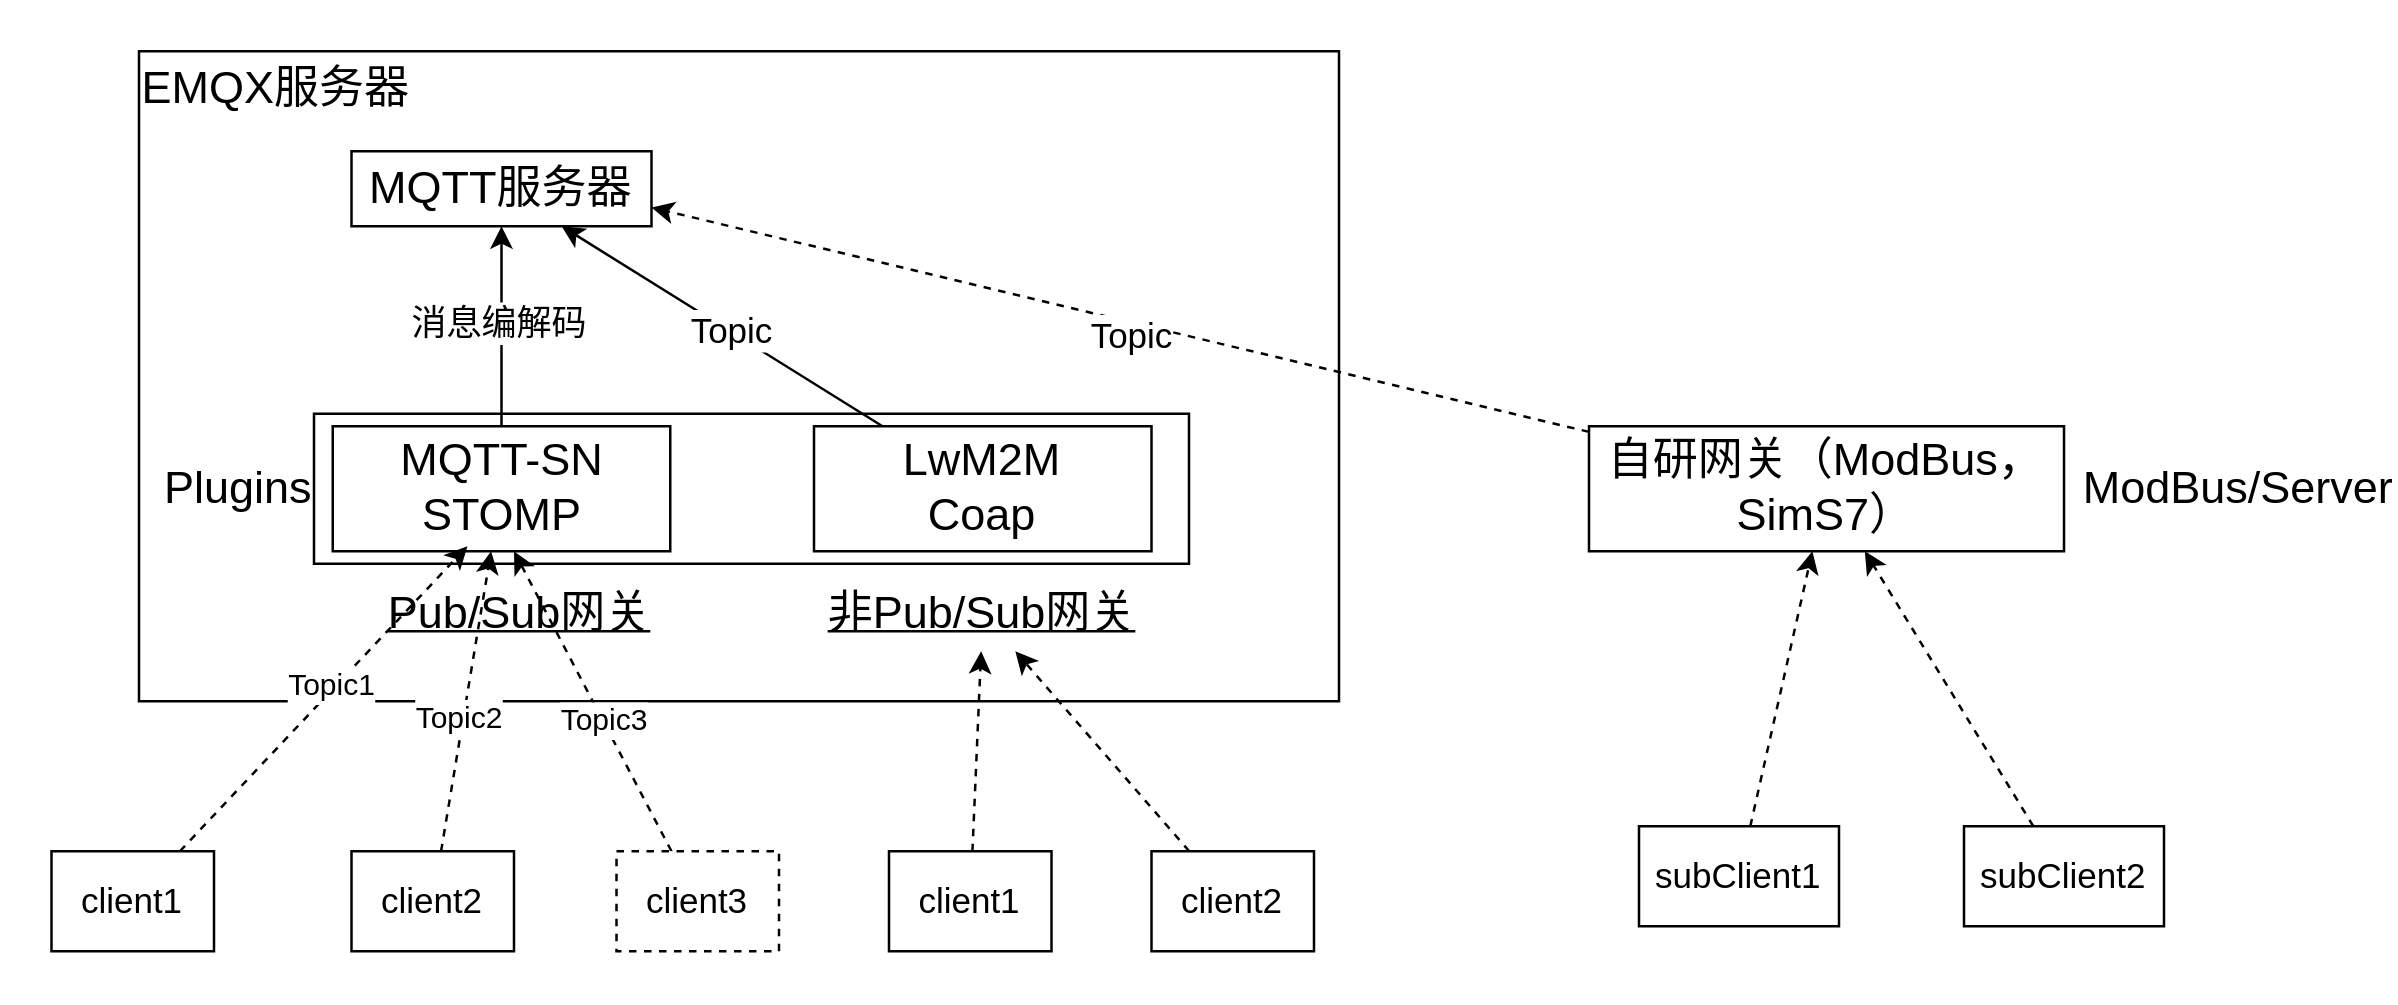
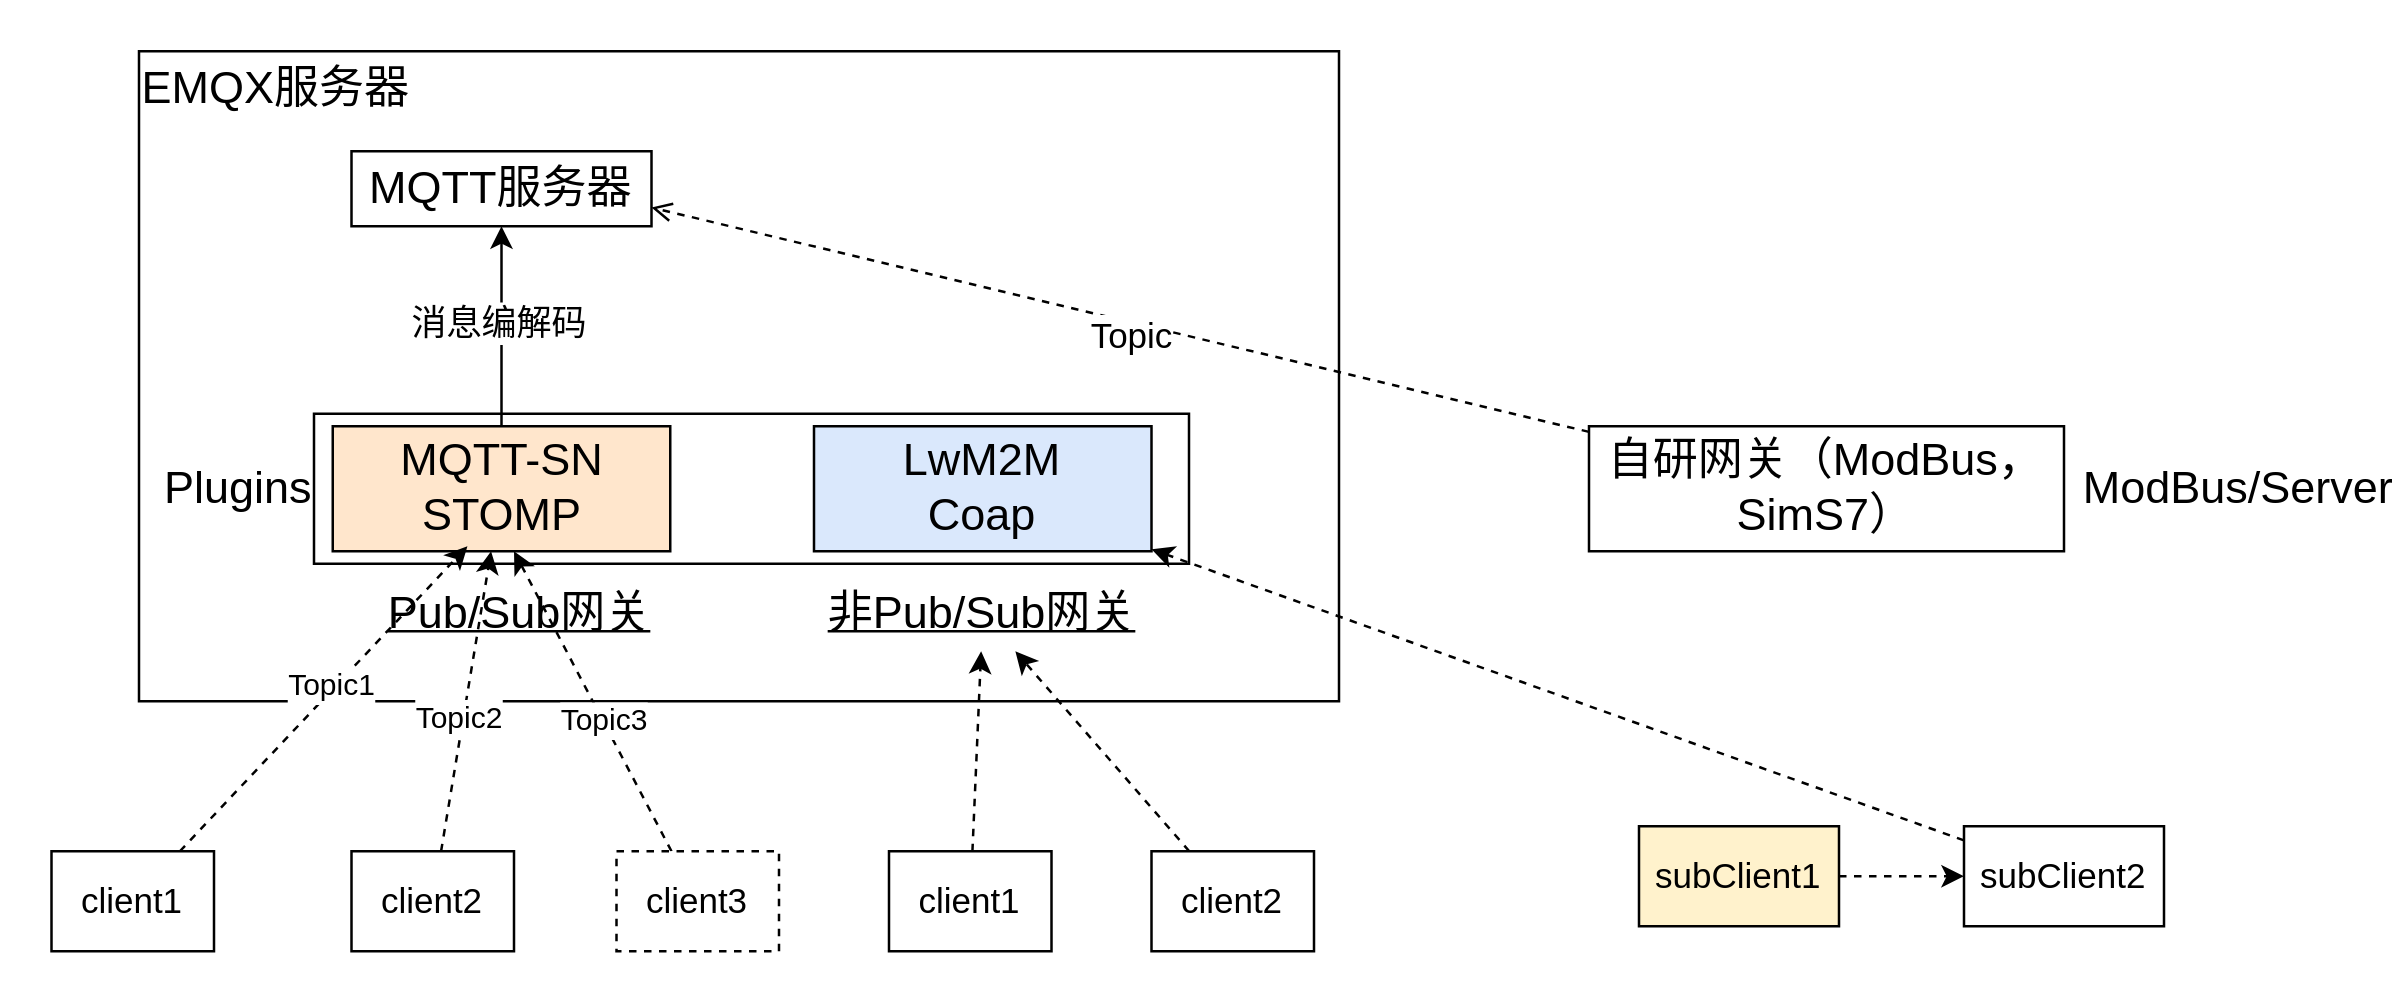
(669, 212) -> (663, 210)
(637, 273) -> none
(501, 489) -> (501, 489)
(983, 489) -> (983, 489)
(1786, 665) -> (1893, 876)
(1953, 696) -> (1463, 661)
(1739, 876) -> (1739, 876)
